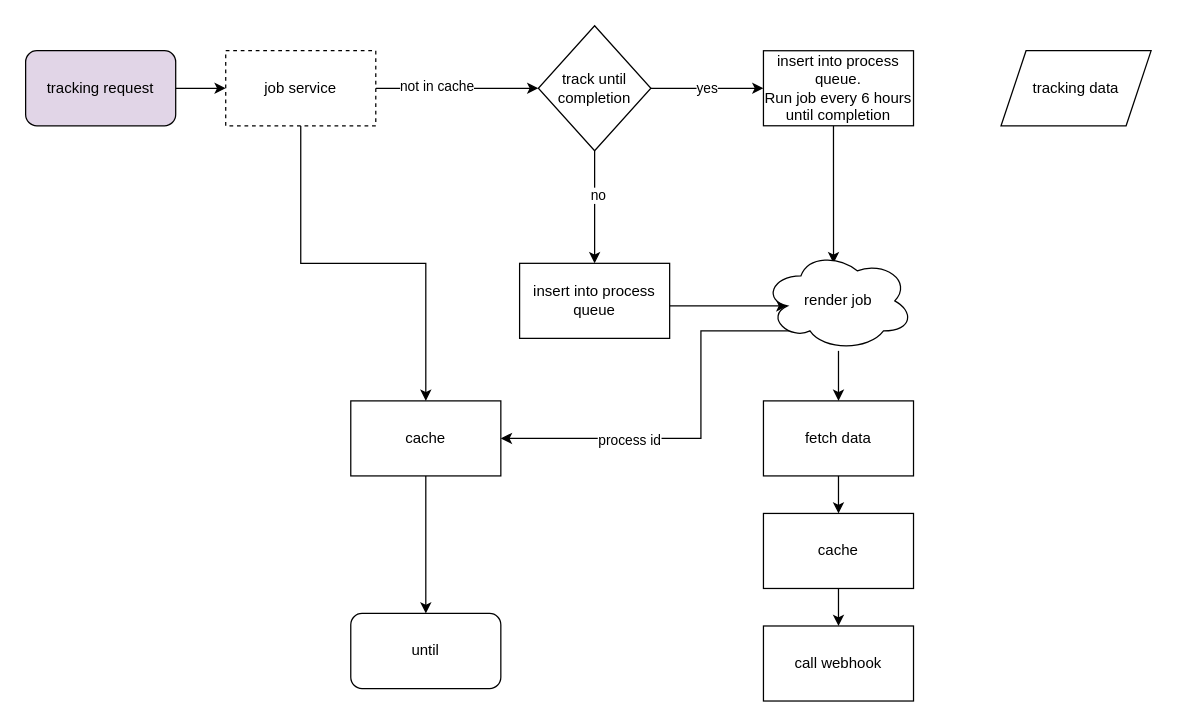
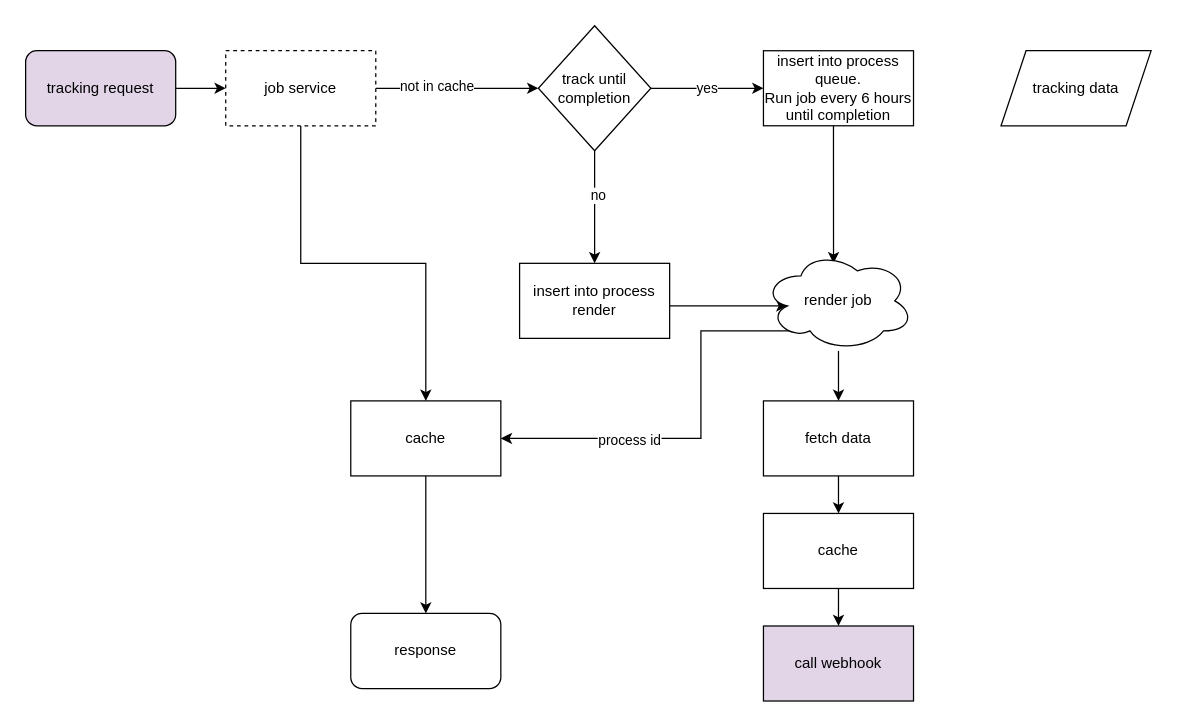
(594, 301) -> (594, 301)
(426, 651) -> (426, 651)
(838, 663) -> (838, 663)
